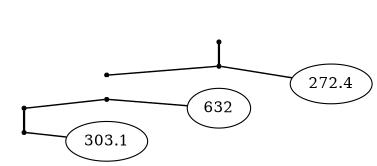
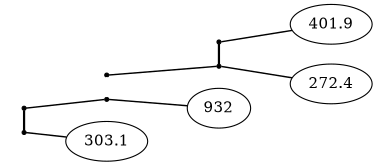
none -> (331, 24)
(219, 108) -> (219, 108)
